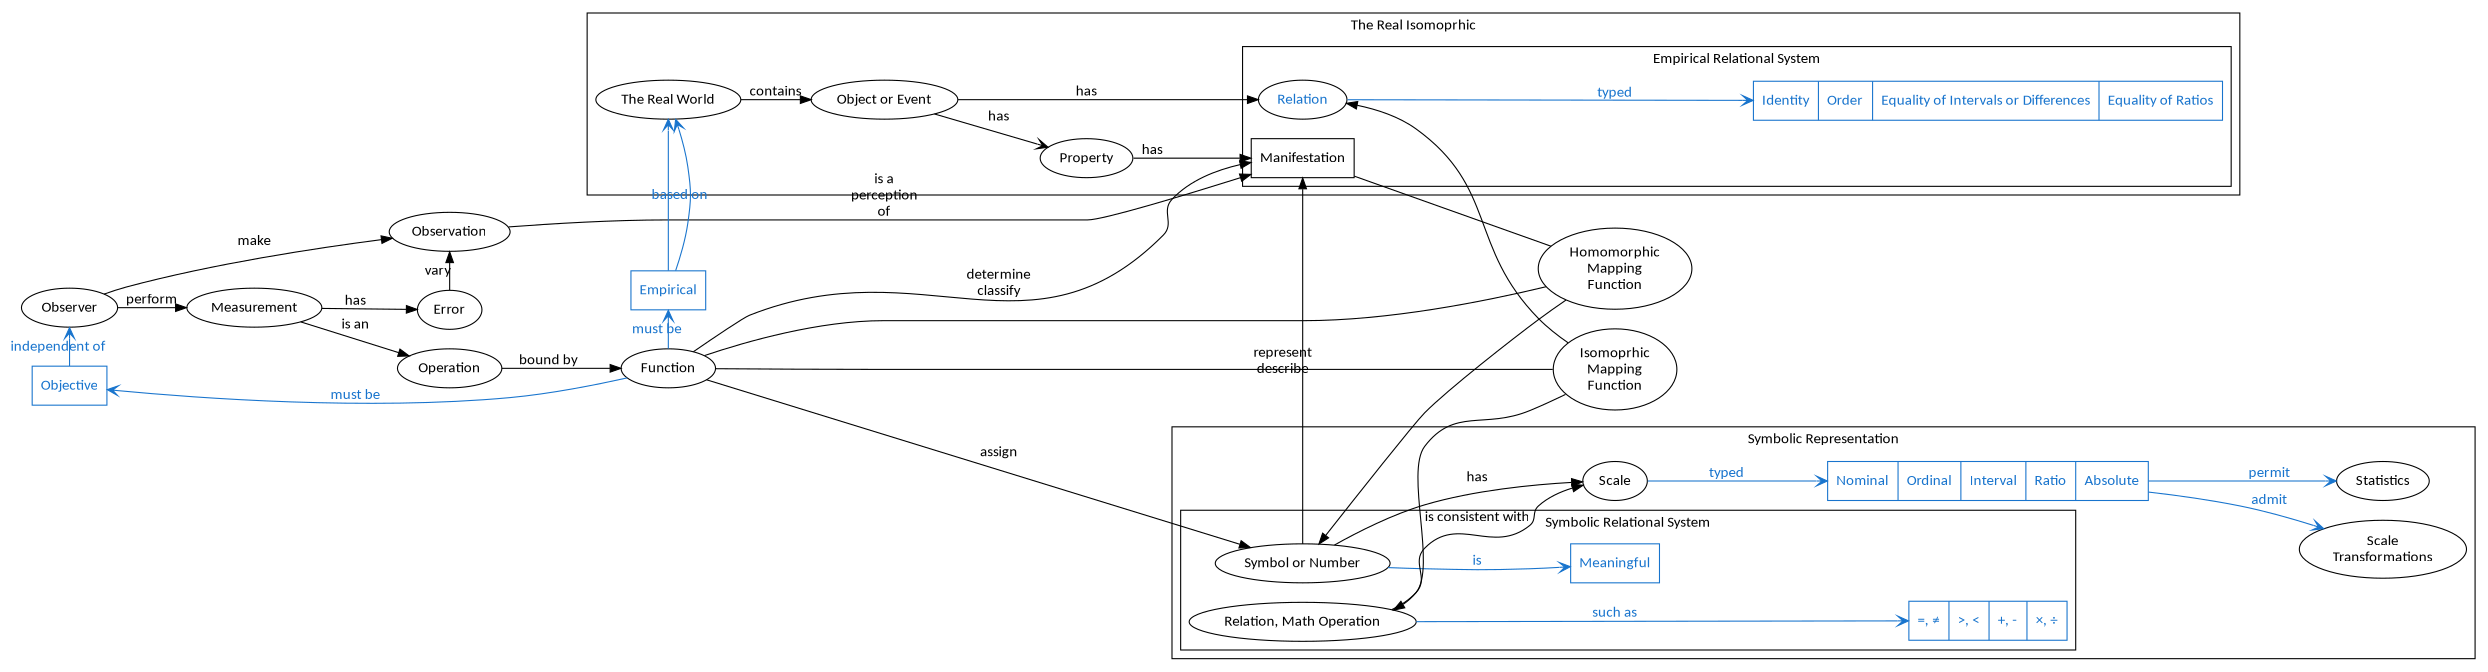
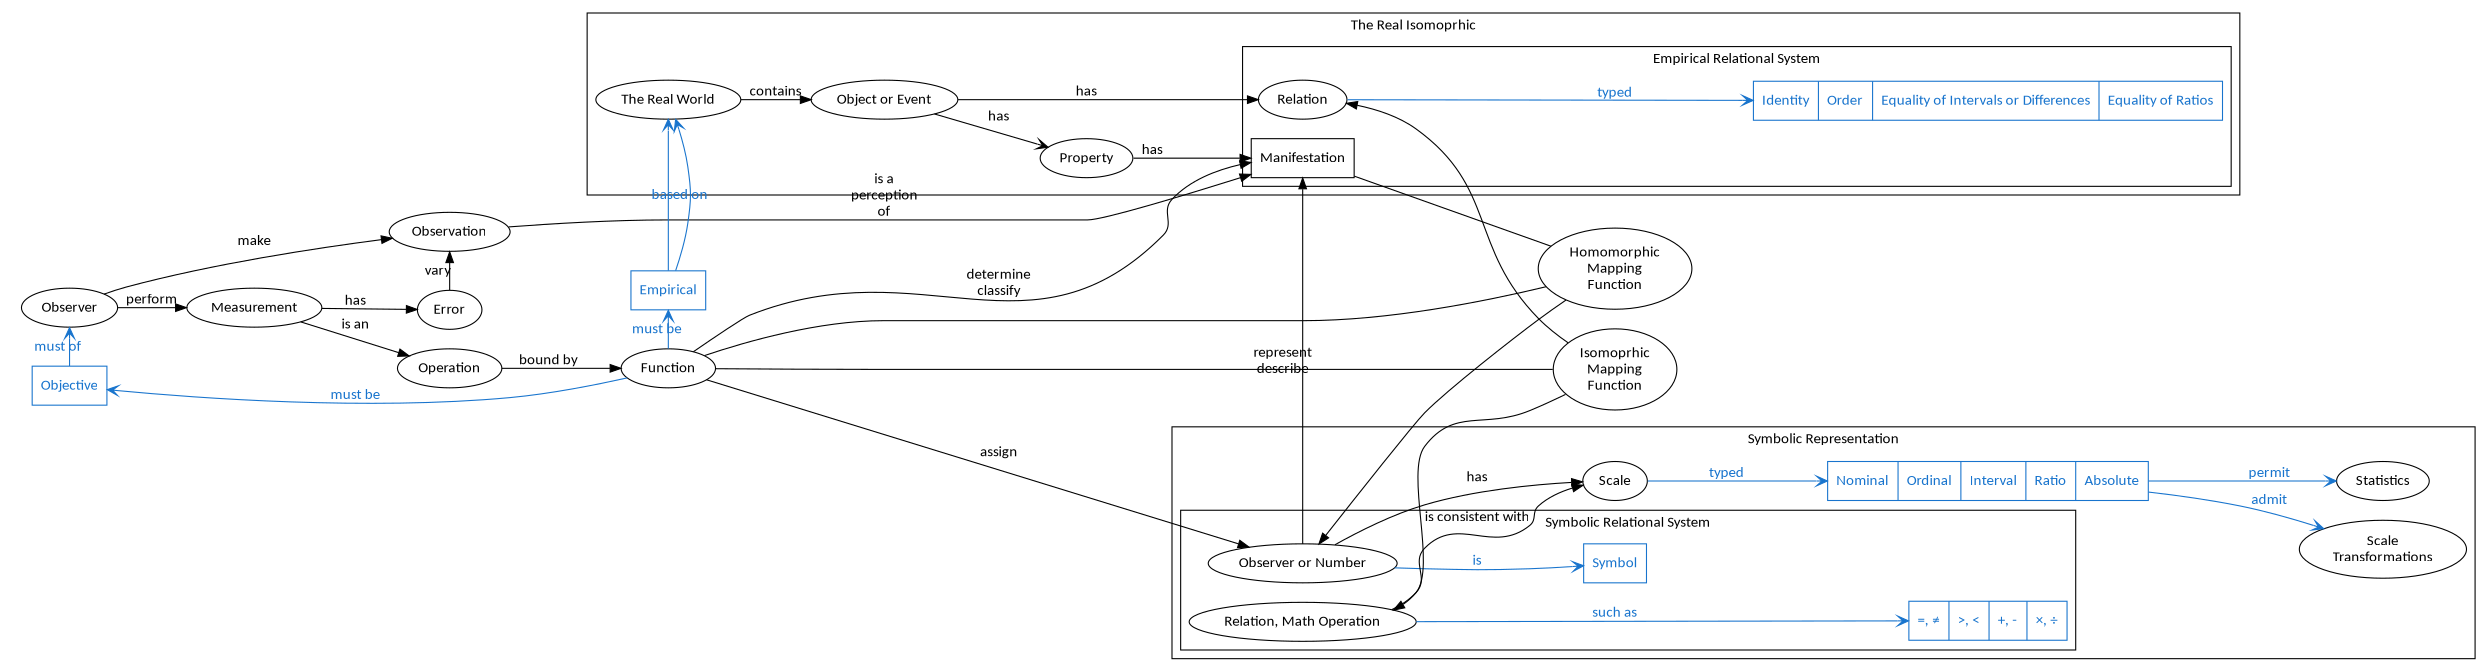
(1303, 100) -> (1303, 100)
(58, 347) -> (58, 347)
(1303, 563) -> (1303, 563)
(1615, 563) -> (1615, 563)
